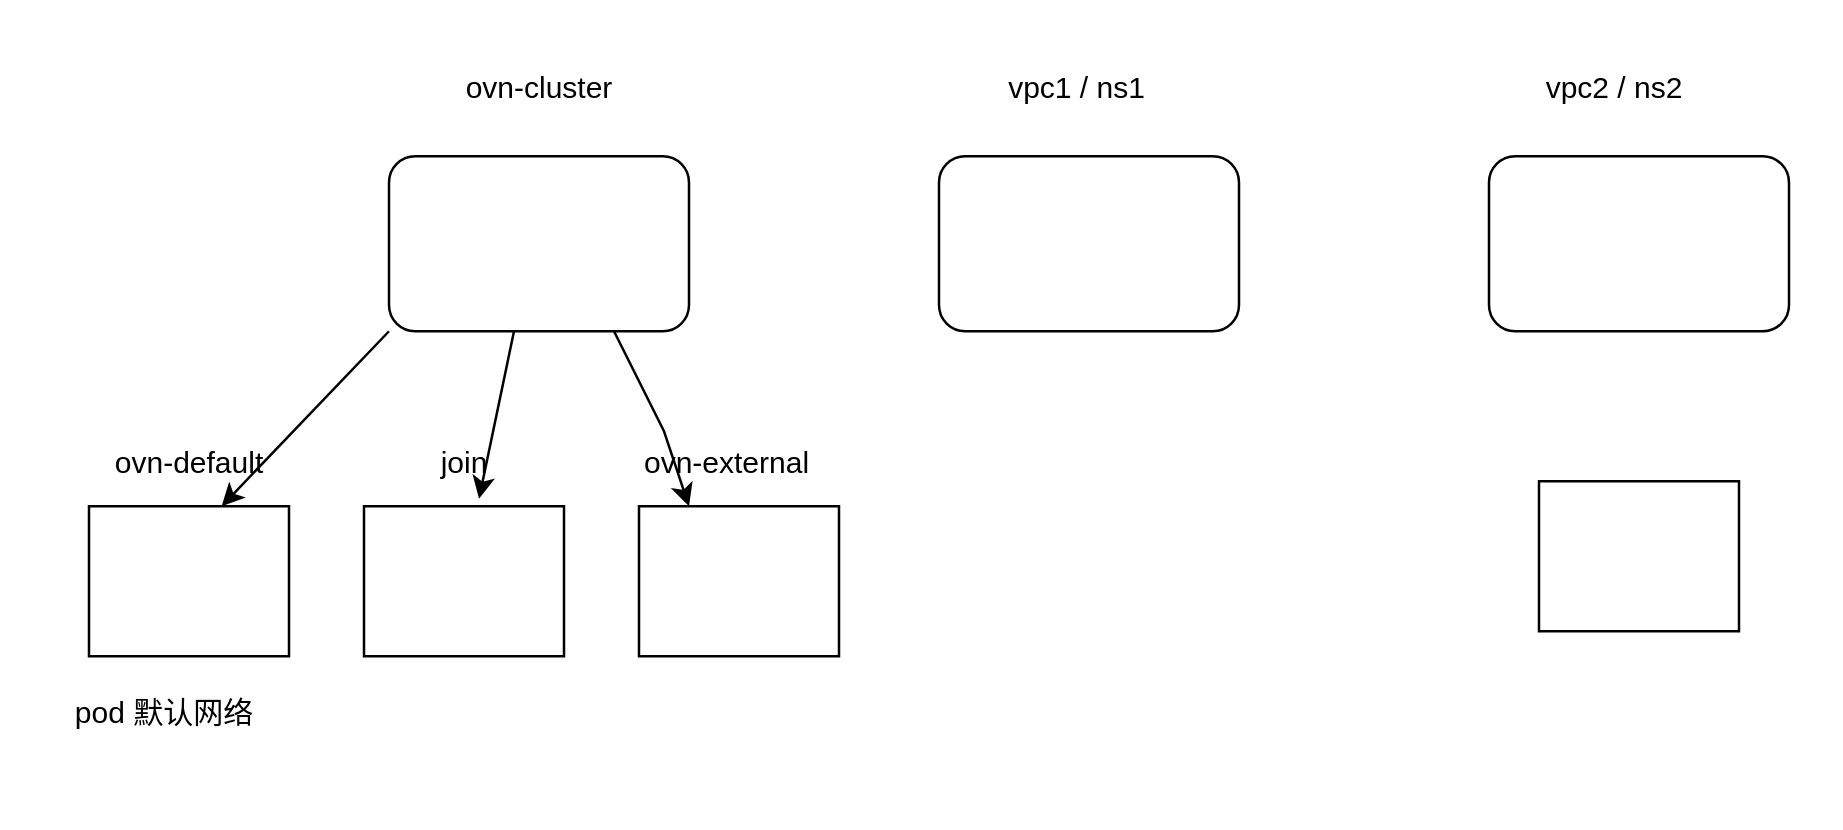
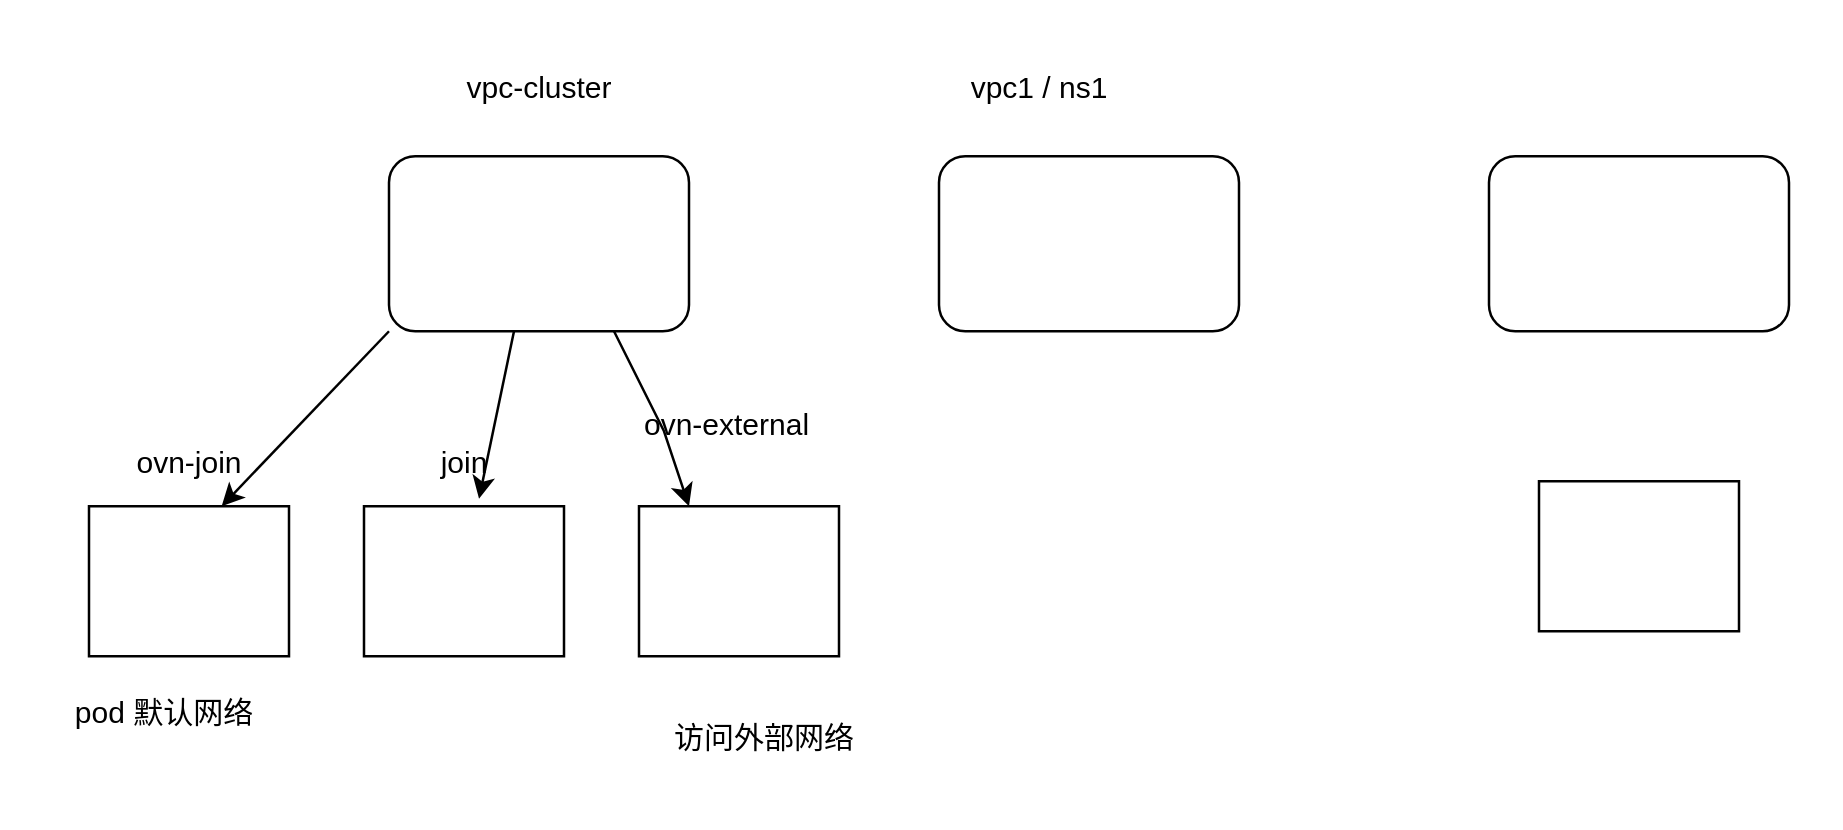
(540, 89) -> (540, 89)
(1076, 89) -> (1039, 89)
(1614, 89) -> none
(190, 464) -> (190, 464)
(726, 464) -> (726, 426)
none -> (764, 739)
